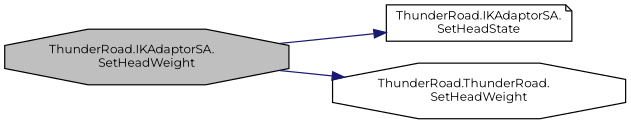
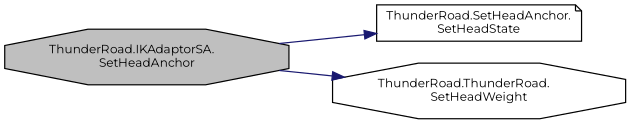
(479, 23) -> (479, 23)
(147, 57) -> (147, 57)
